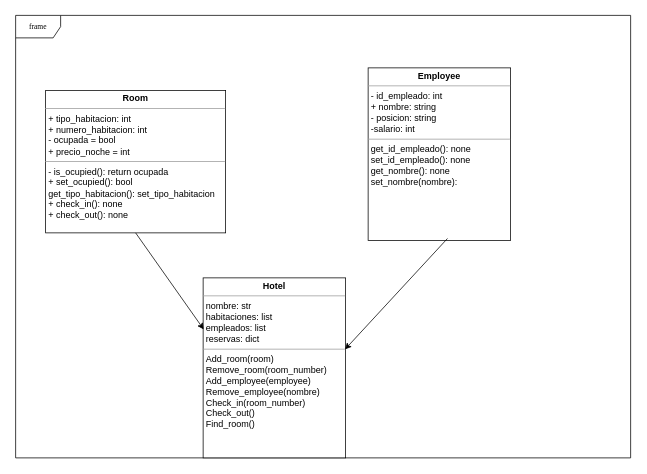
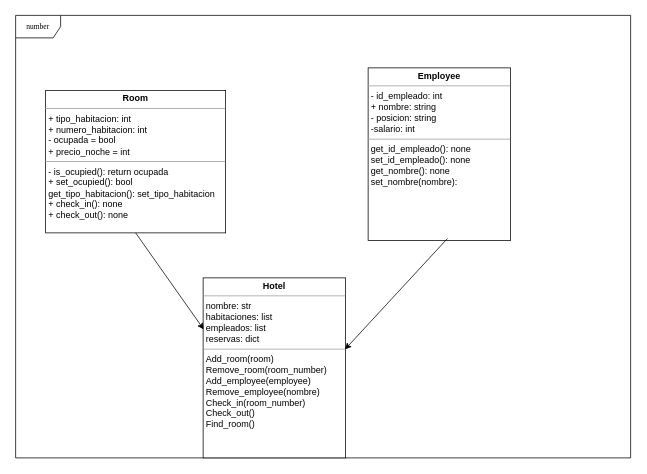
(38, 27) -> (38, 27)
